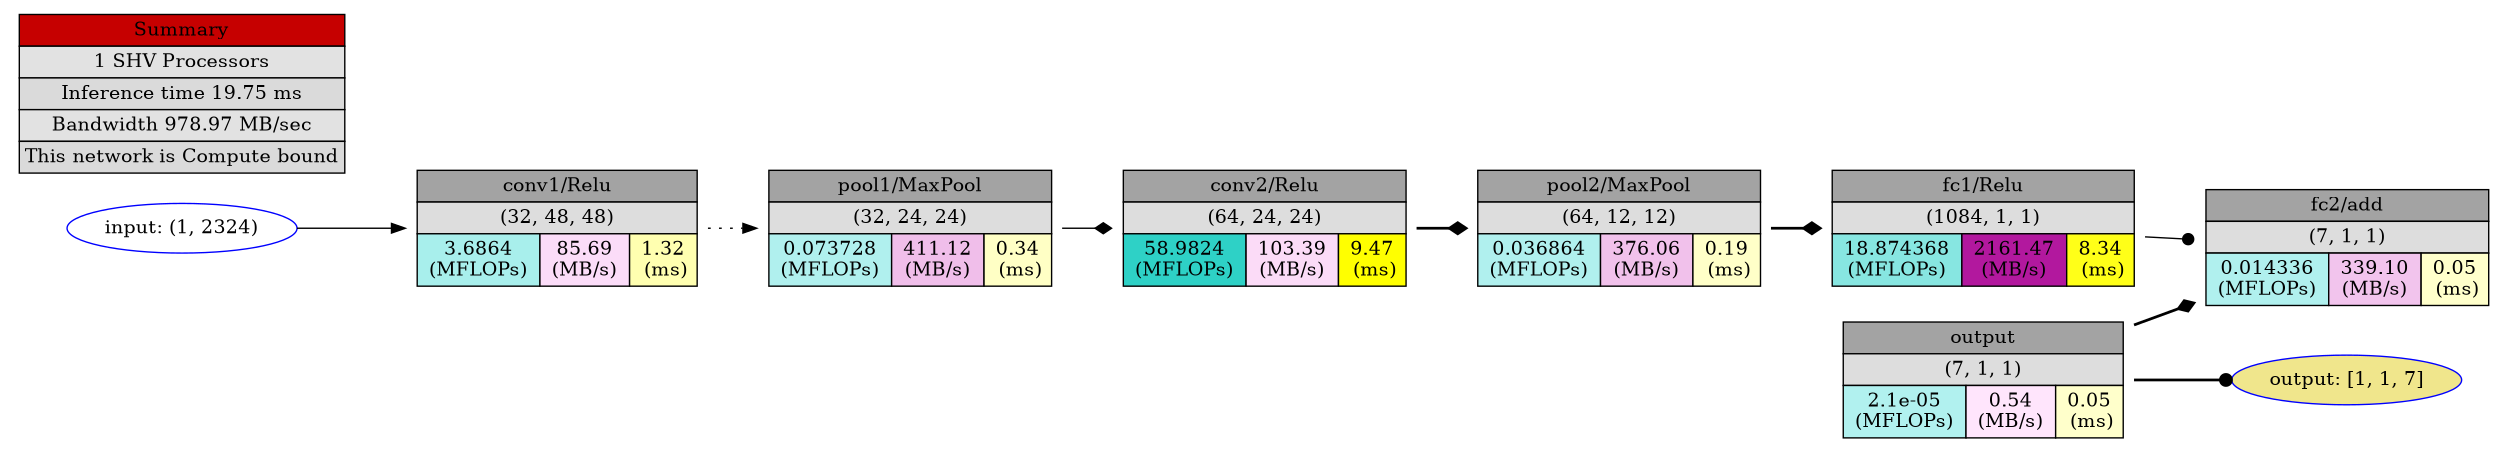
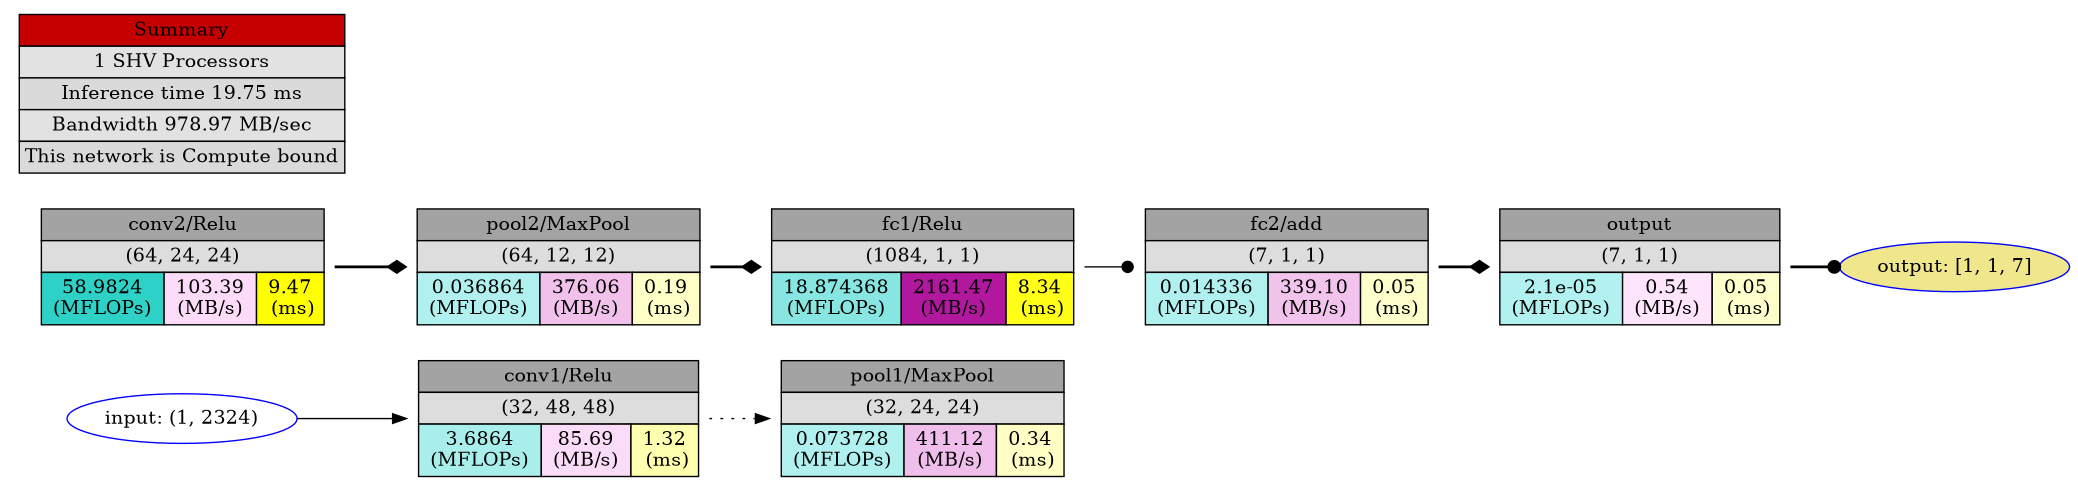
(1079, 228) -> none
(2156, 317) -> (1455, 267)
